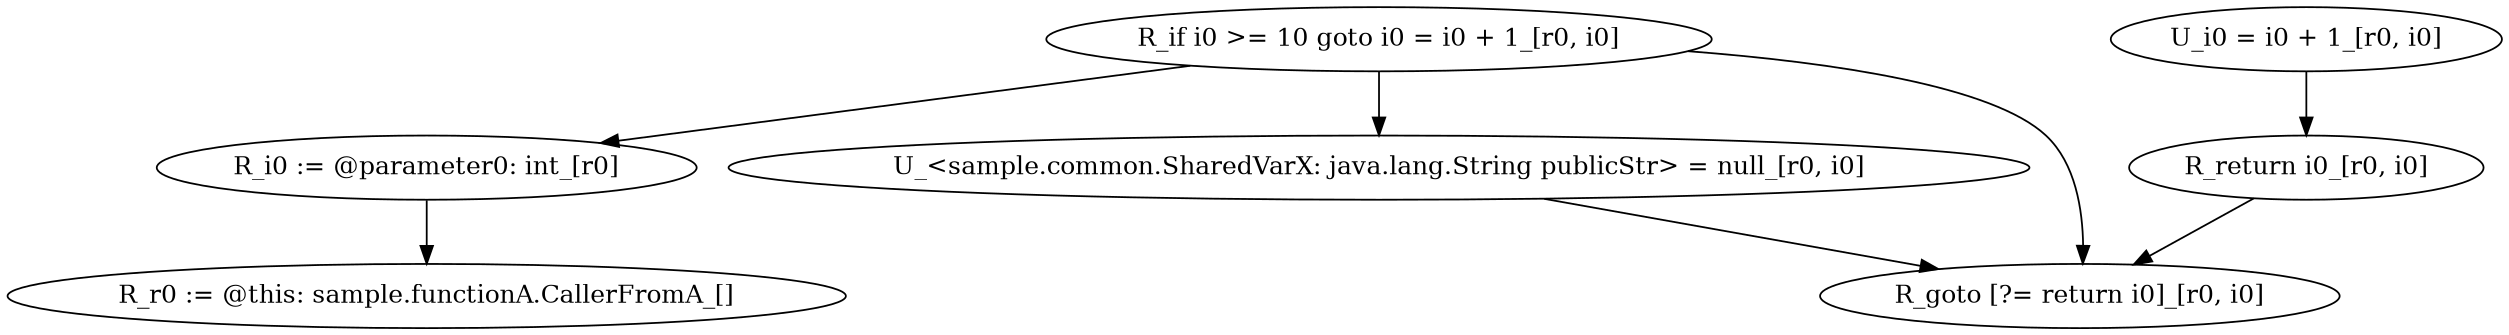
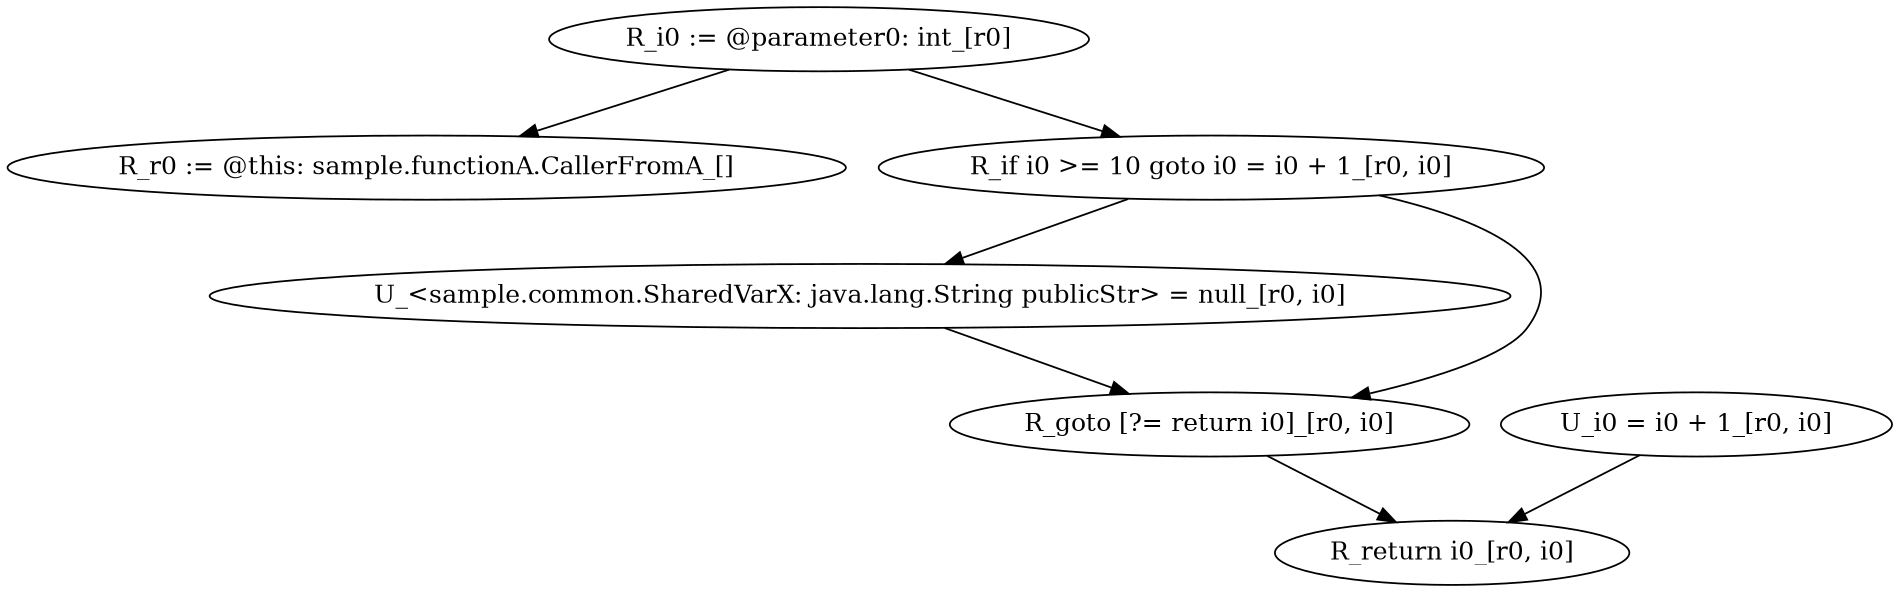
(904, 103) -> (1006, 100)
(2202, 227) -> (1323, 485)
